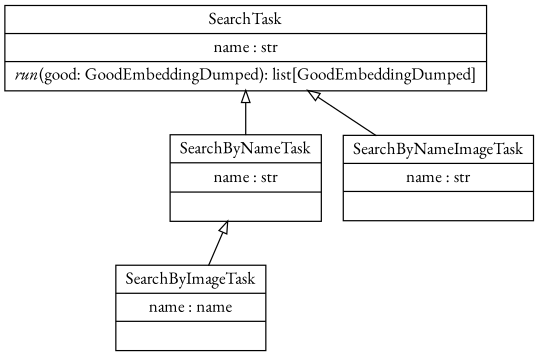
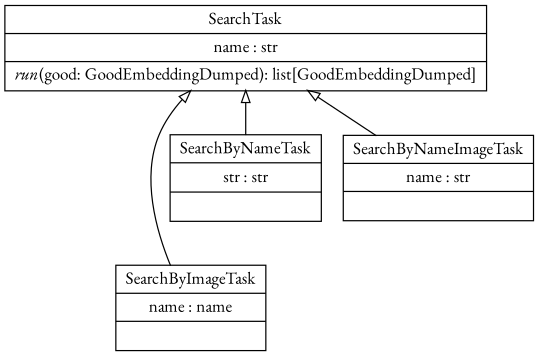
(246, 177) -> (246, 177)
(216, 249) -> (151, 180)
